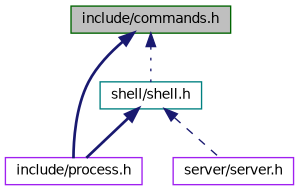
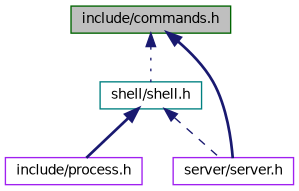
(84, 94) -> (219, 93)
